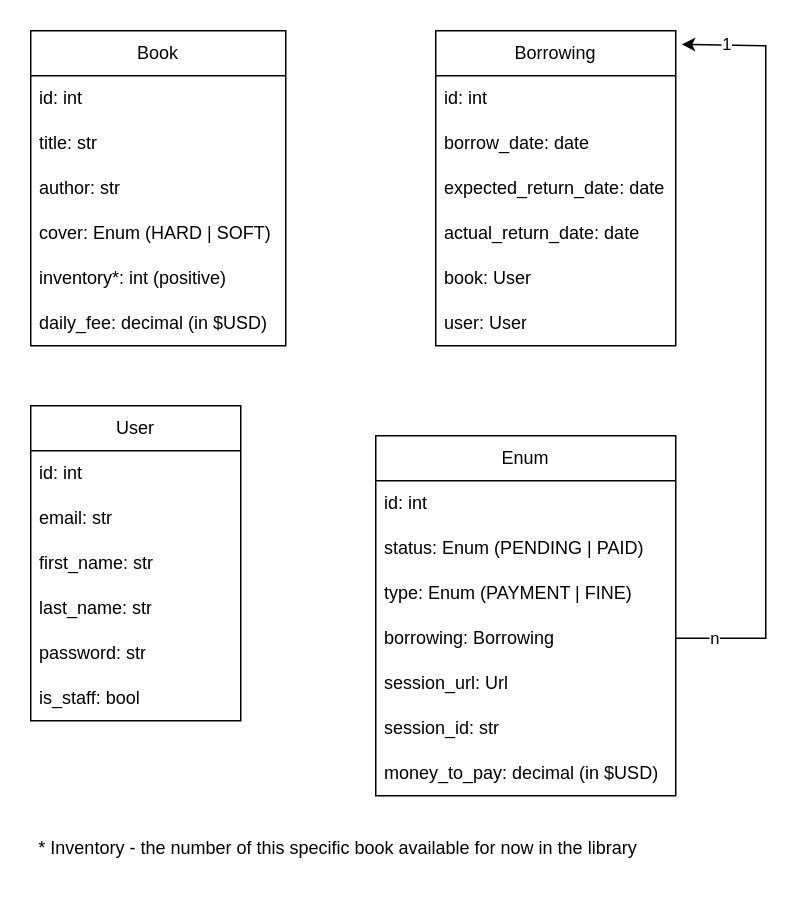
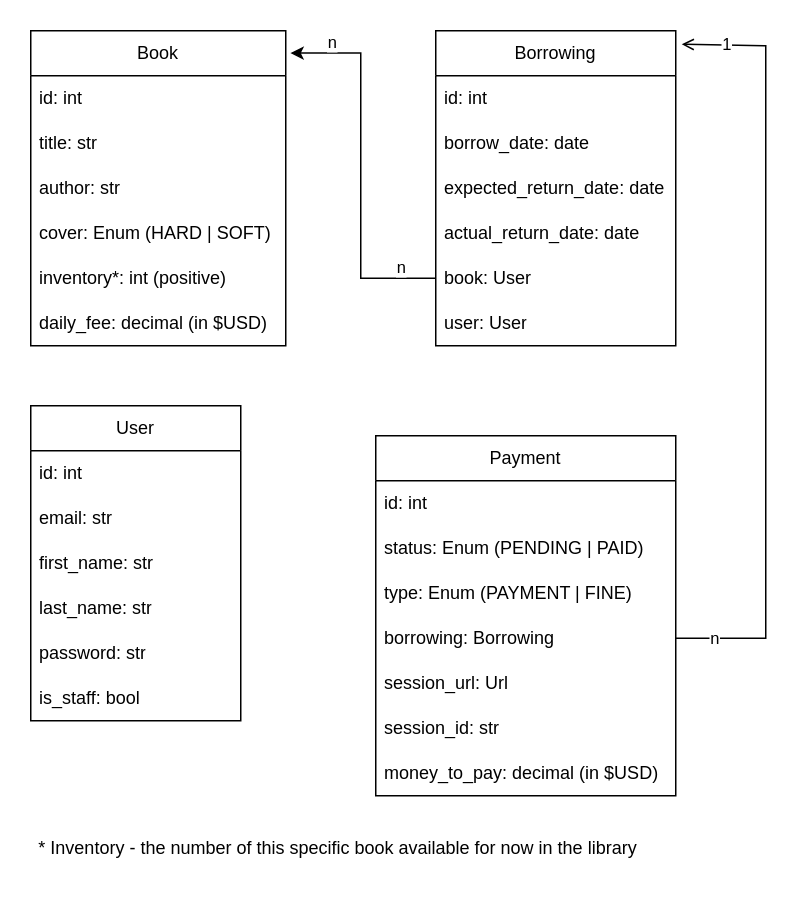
(693, 44) -> (690, 44)
none -> (361, 172)
(526, 458) -> (526, 458)
